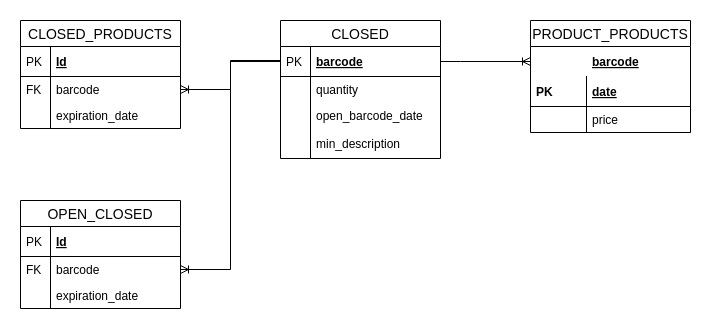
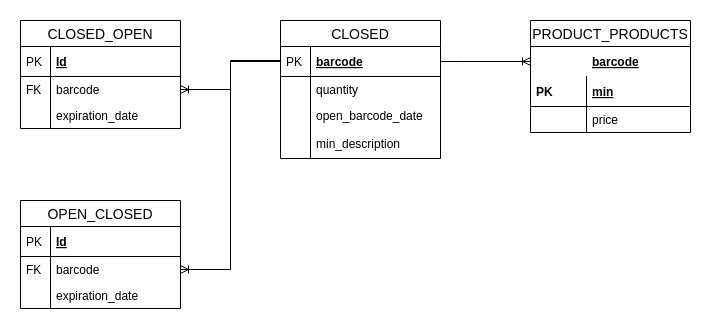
(100, 34) -> (100, 34)
(605, 92) -> (601, 92)
